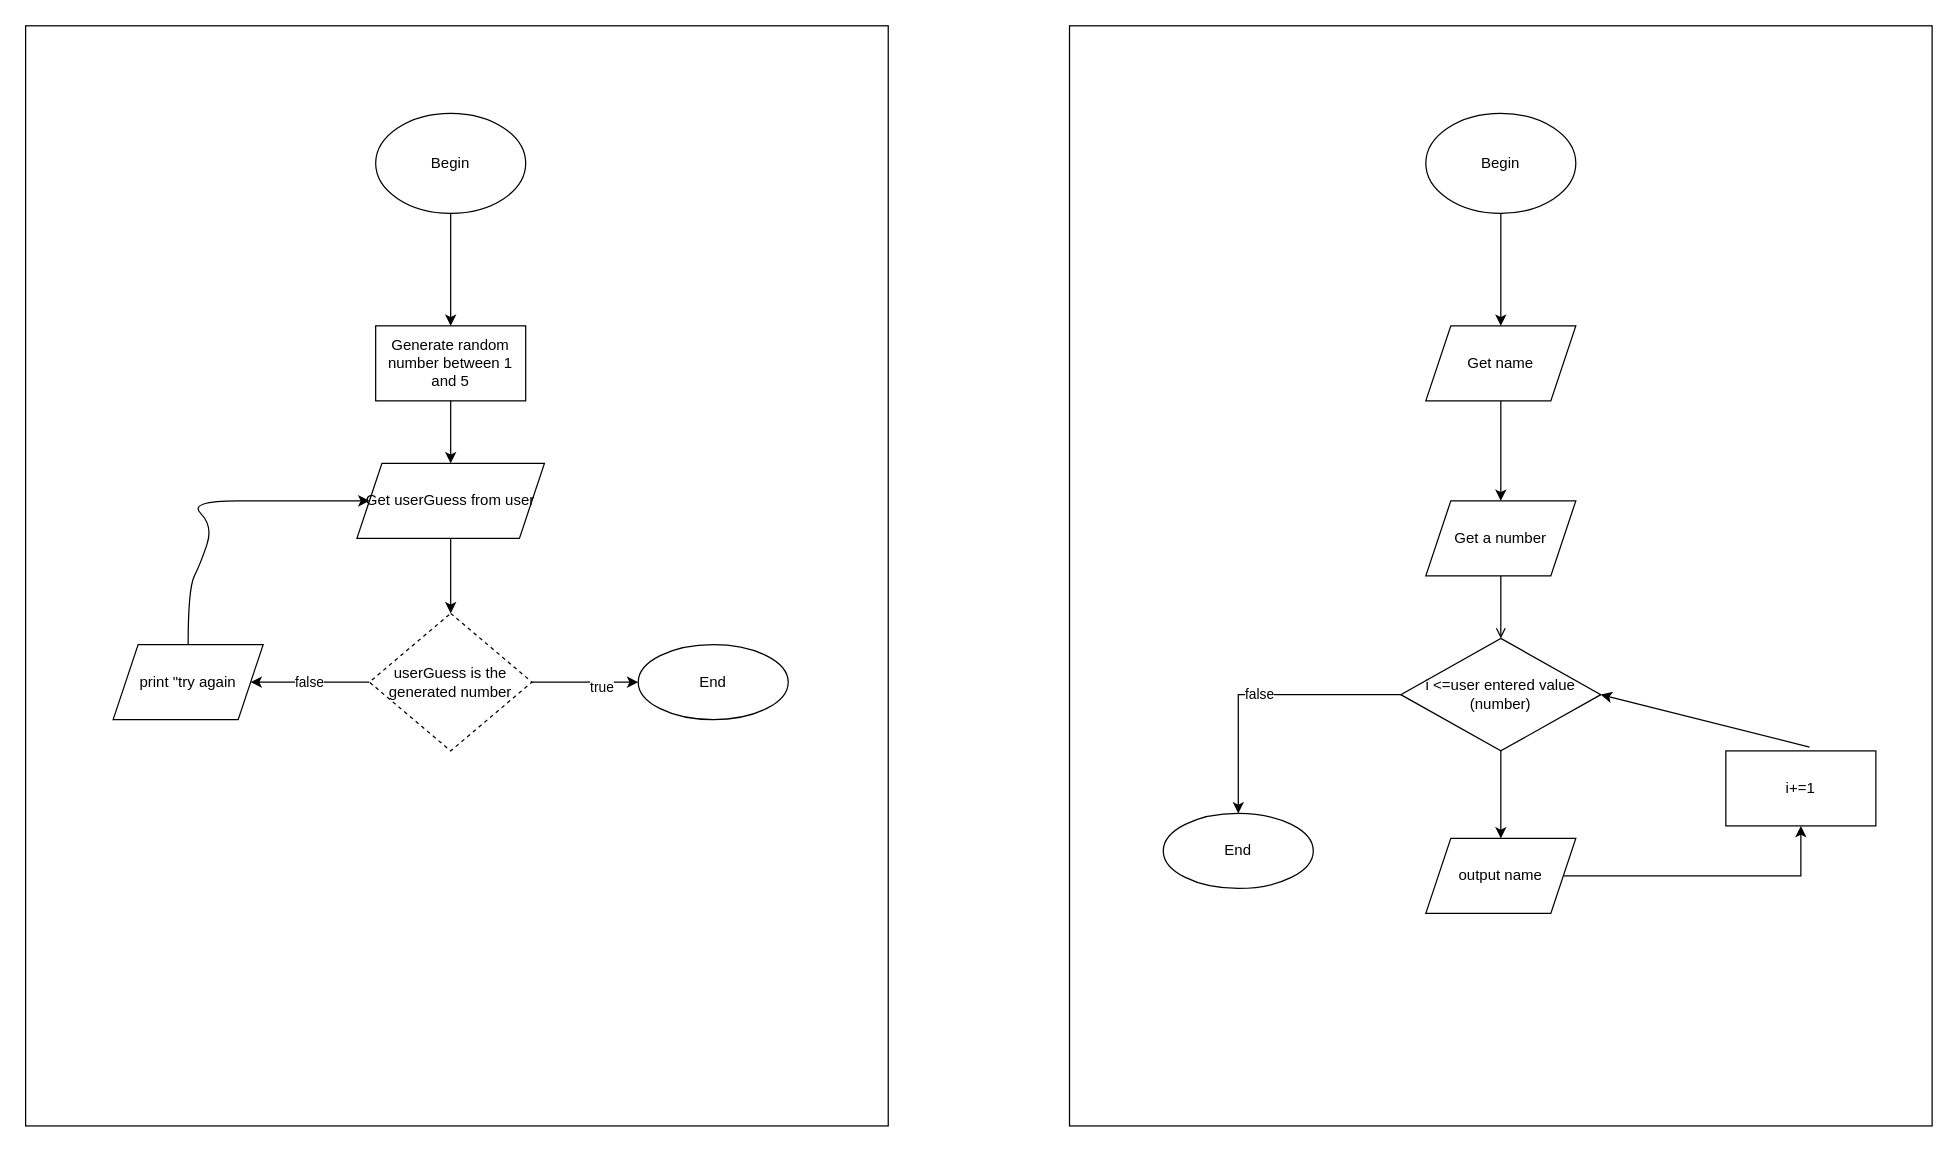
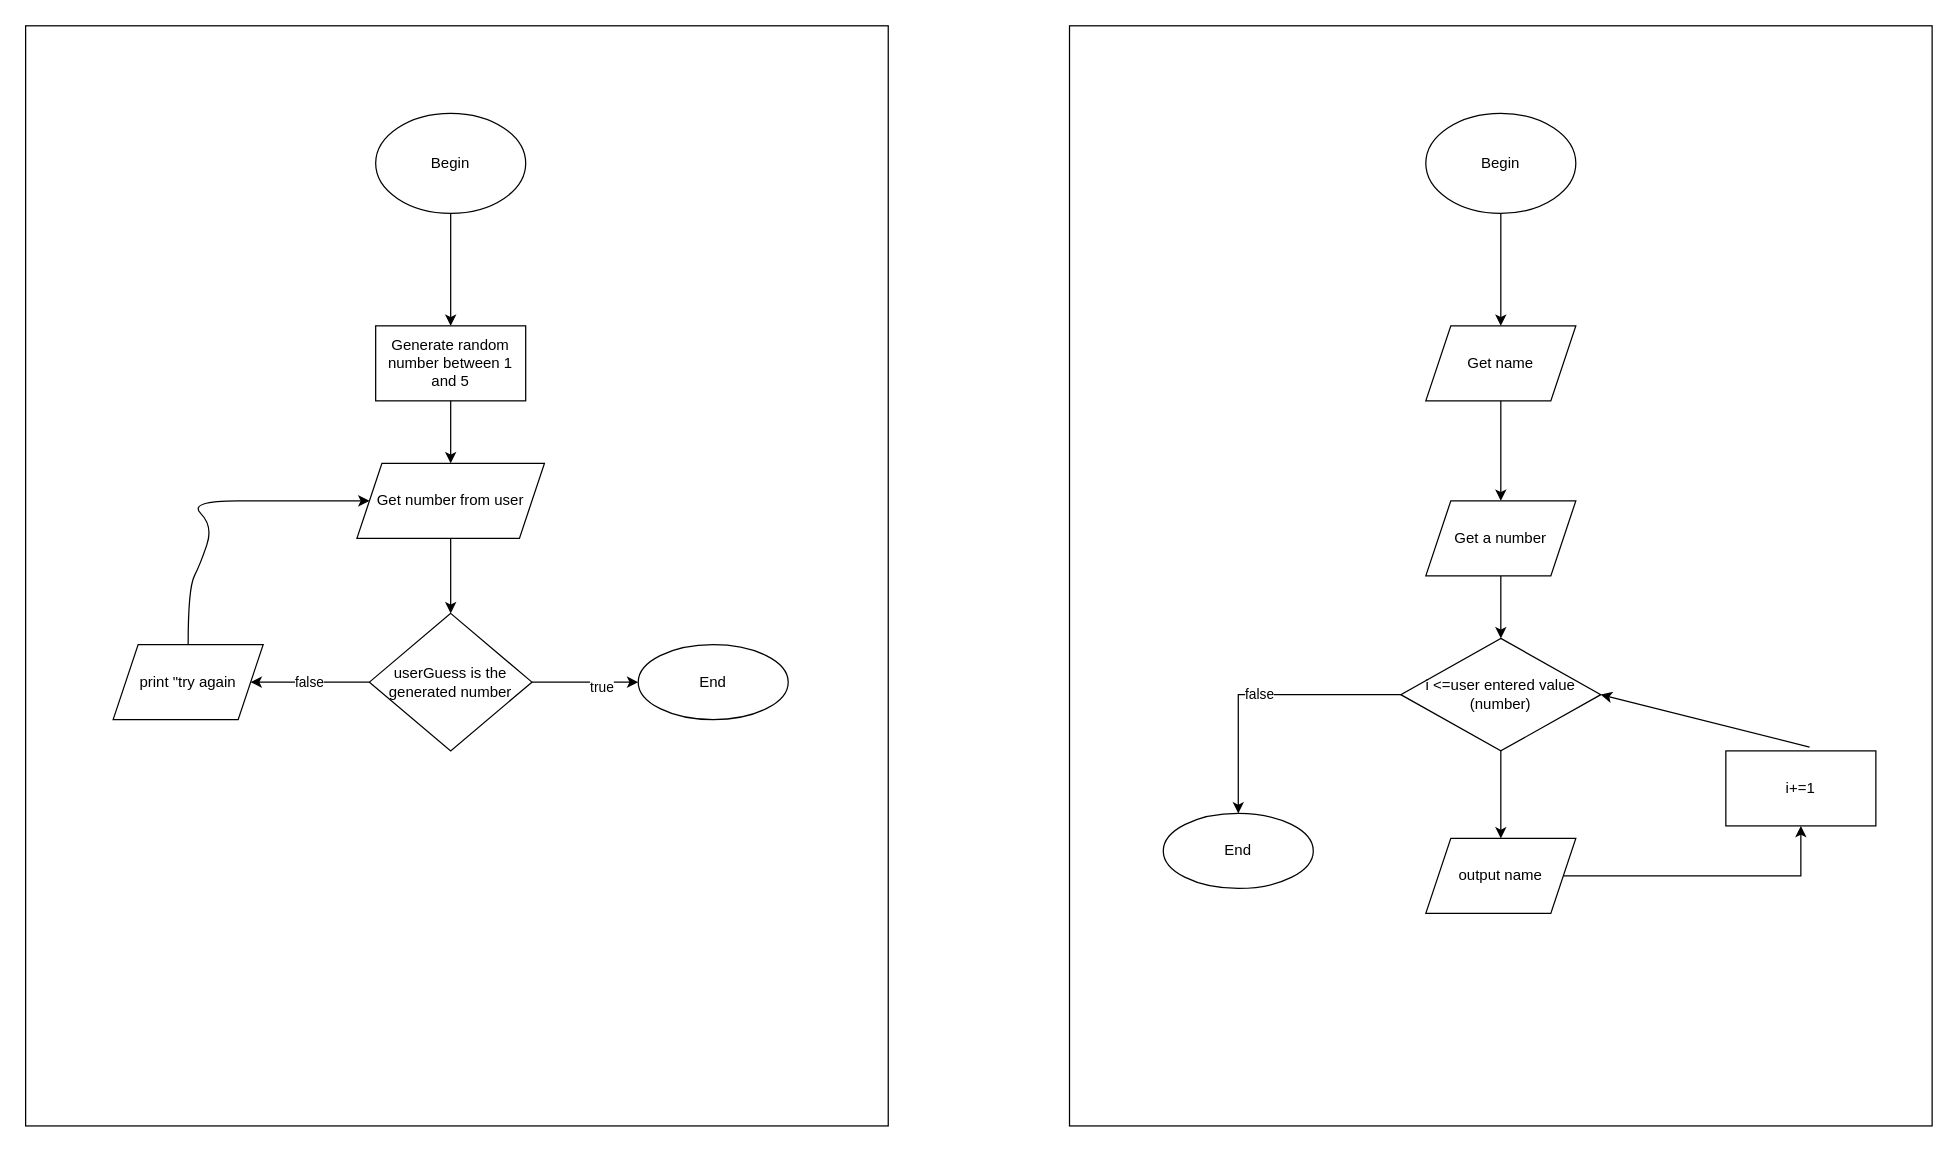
(451, 501) -> (451, 501)
(1501, 630) -> (1501, 628)
(451, 682) -> (451, 682)
